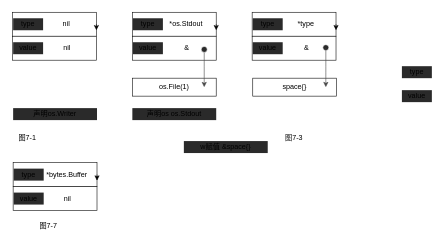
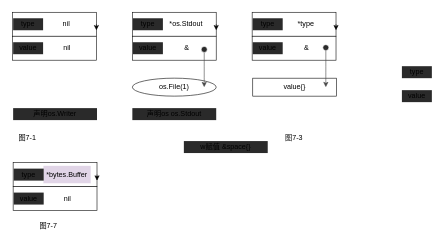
(174, 87) -> (174, 87)
(295, 87) -> (295, 87)
(67, 175) -> (67, 175)
